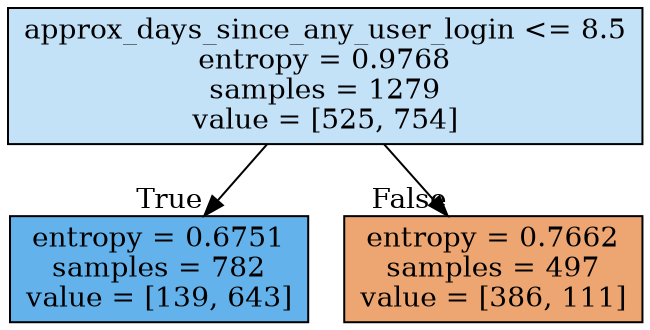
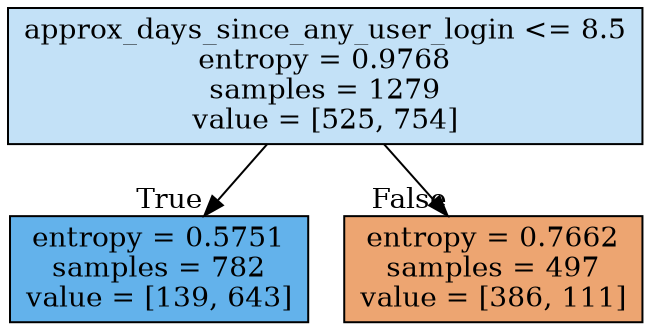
(159, 269) -> (159, 269)
